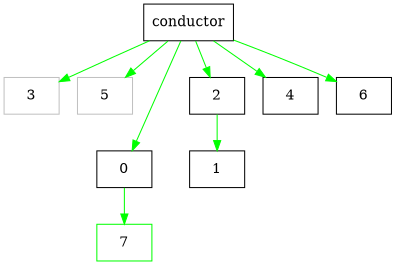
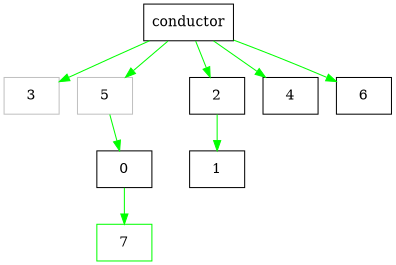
(159, 91) -> (113, 128)
